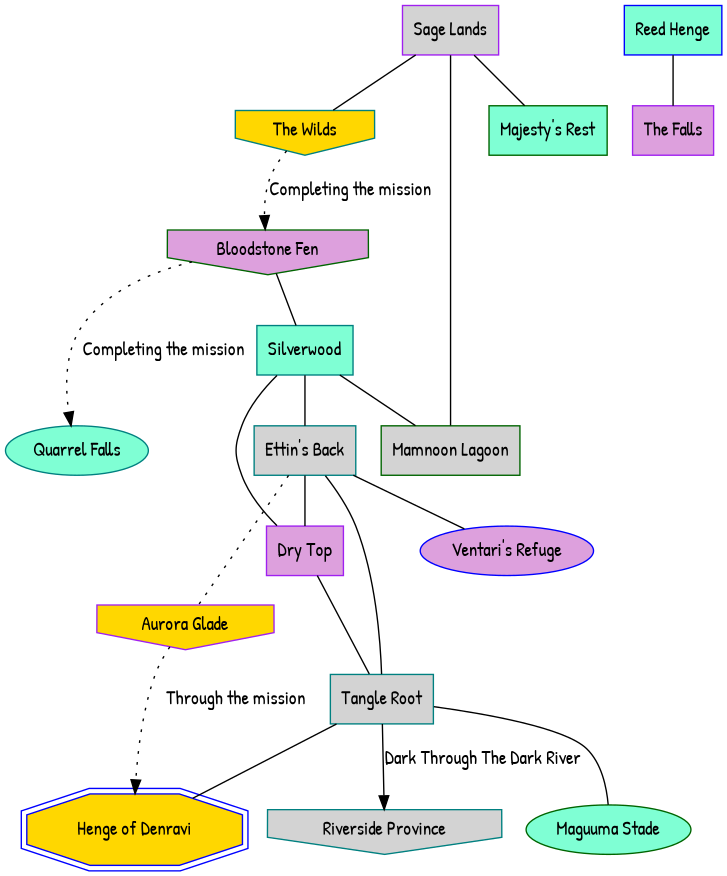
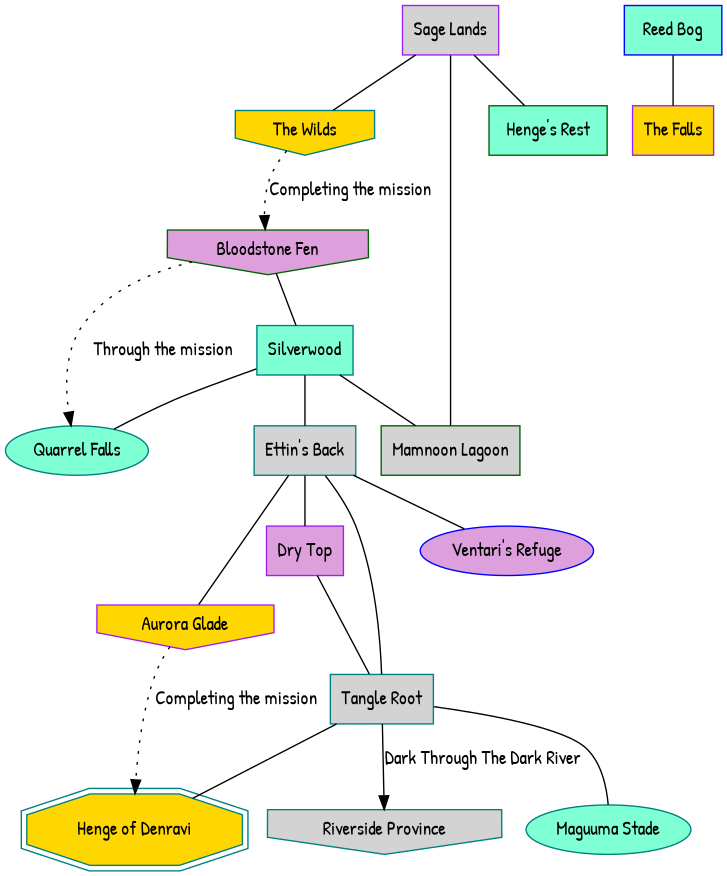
(673, 30) -> (673, 30)
(548, 130) -> (548, 130)
(673, 130) -> (673, 130)
(163, 350) -> (163, 350)
(236, 451) -> (184, 396)
(244, 540) -> (244, 540)
(236, 699) -> (236, 699)
(135, 830) -> (135, 830)
(609, 830) -> (609, 830)
